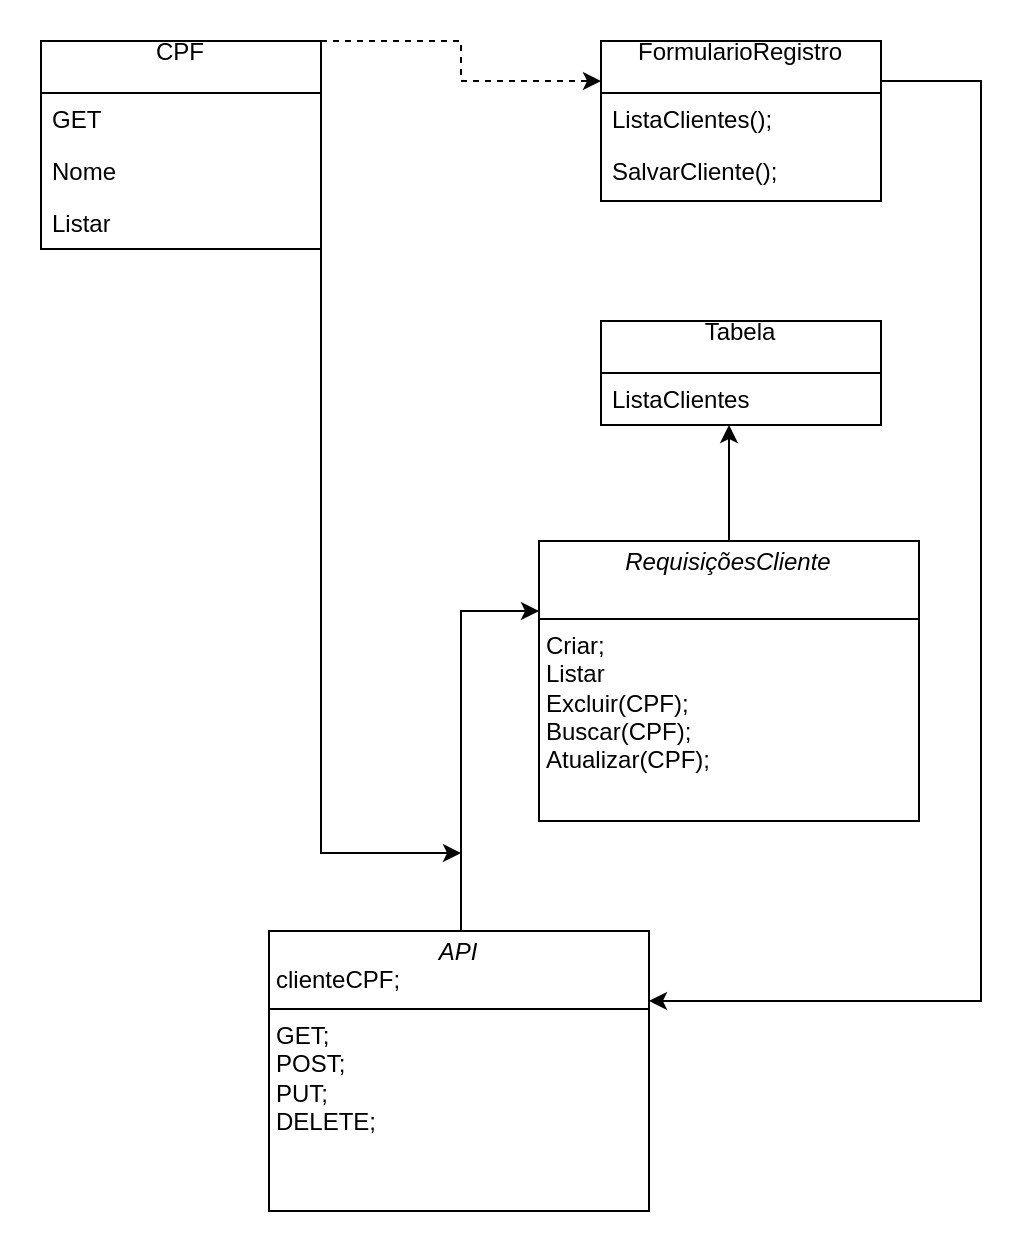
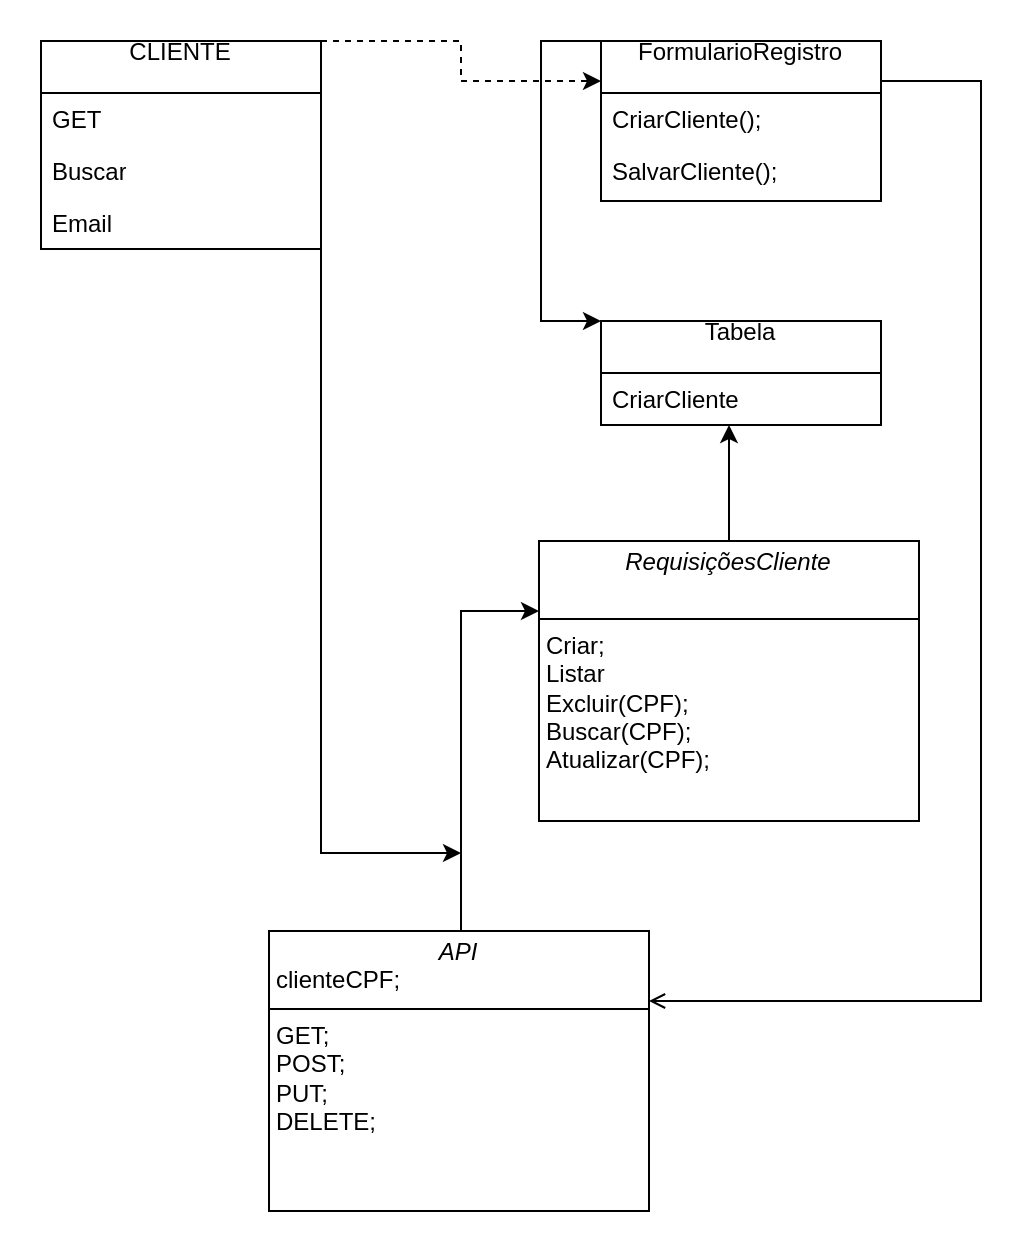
(181, 67) -> (181, 67)
(708, 121) -> (701, 121)
(80, 173) -> (93, 173)
none -> (541, 176)
(90, 225) -> (80, 225)
(691, 401) -> (684, 401)
(664, 1001) -> (660, 1001)
